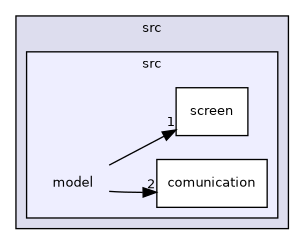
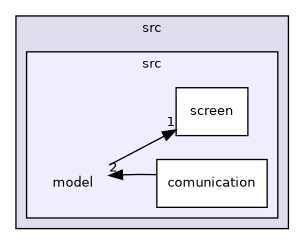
(126, 192) -> (139, 174)
